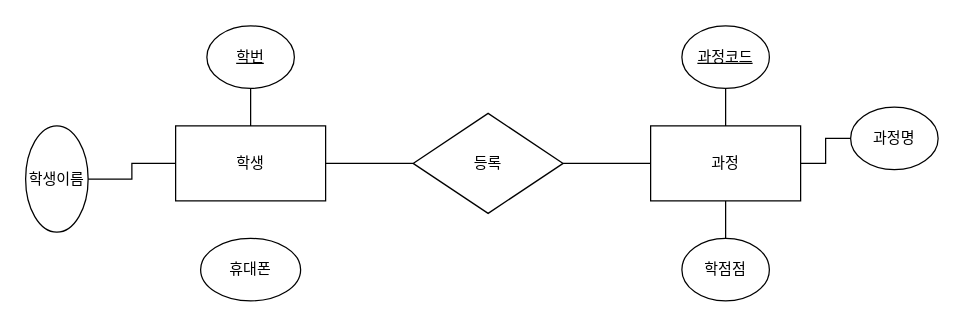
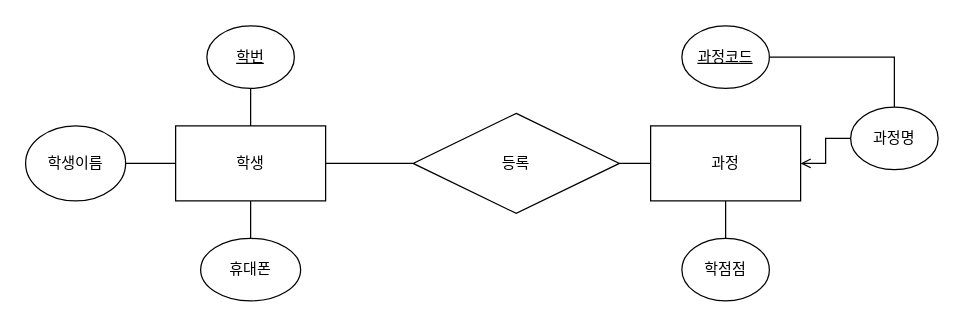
(726, 107) -> (856, 57)
(488, 163) -> (516, 163)
(805, 163) -> (806, 163)
(57, 179) -> (76, 163)
none -> (251, 219)
